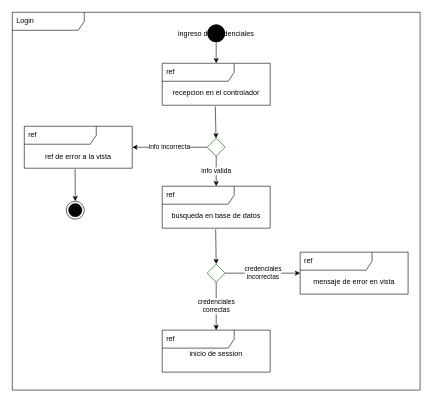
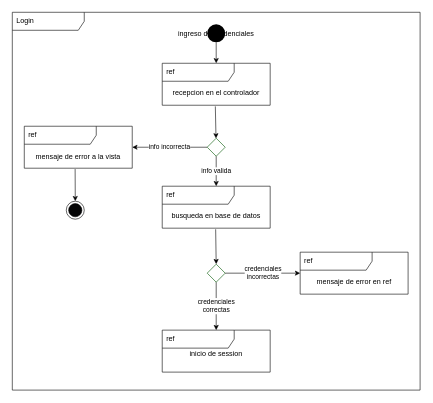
(78, 157) -> (78, 157)
(354, 282) -> (354, 282)
